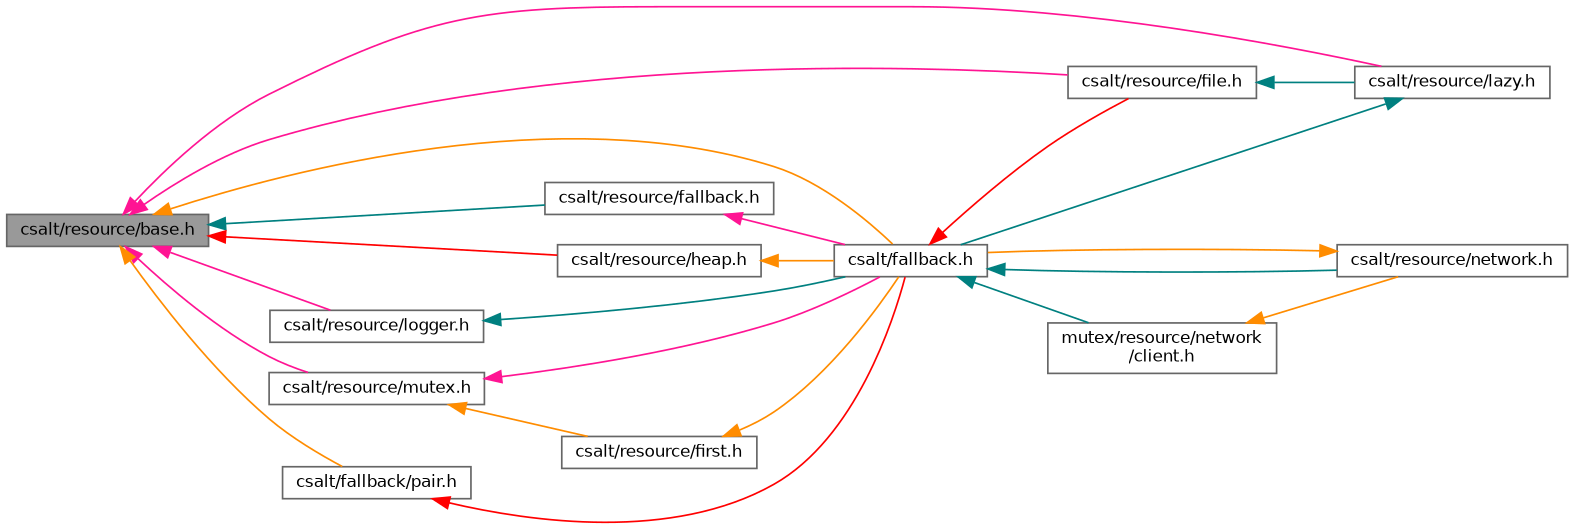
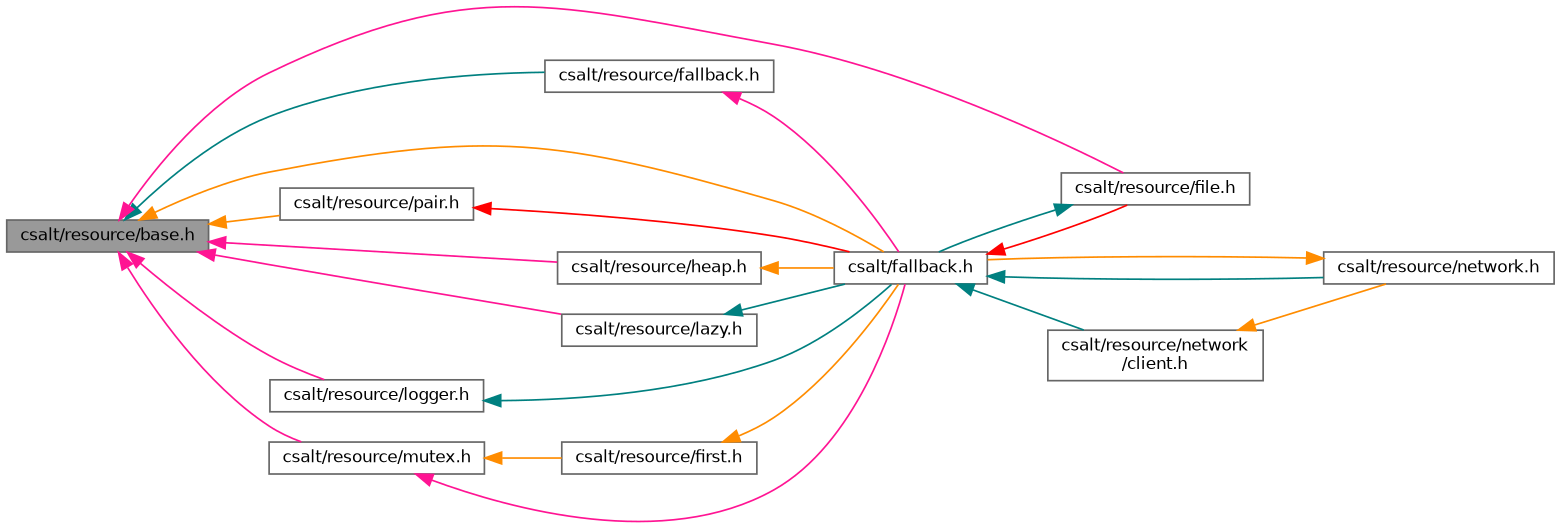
(1314, 82) -> (996, 230)
(392, 246) -> (392, 252)
(1162, 348) -> (1155, 355)
(377, 483) -> (377, 204)
